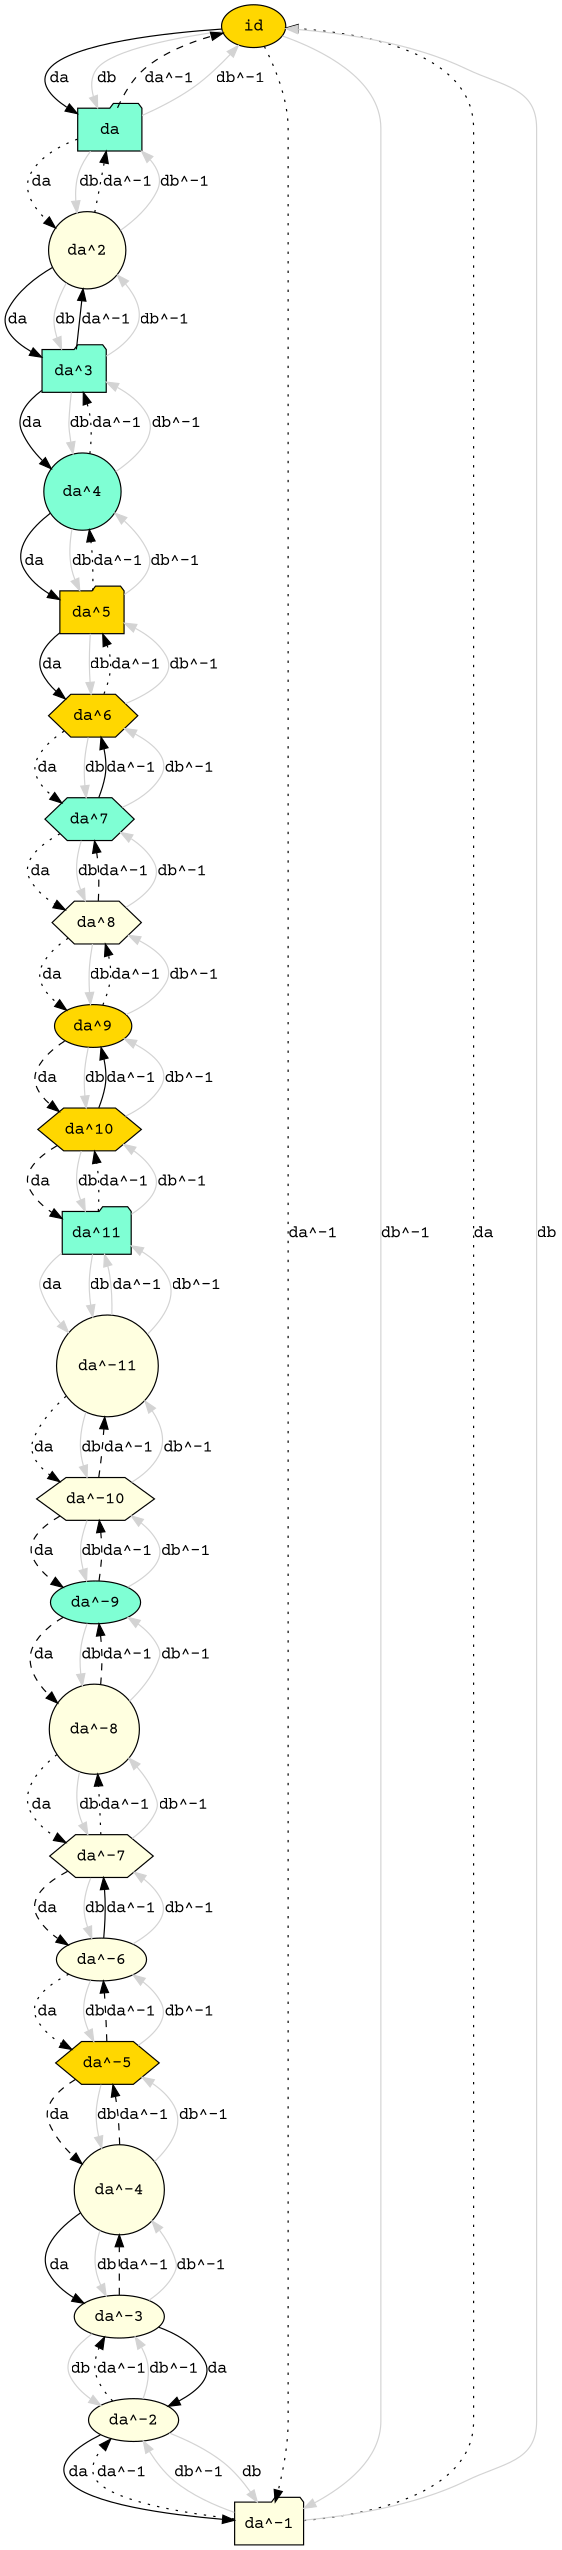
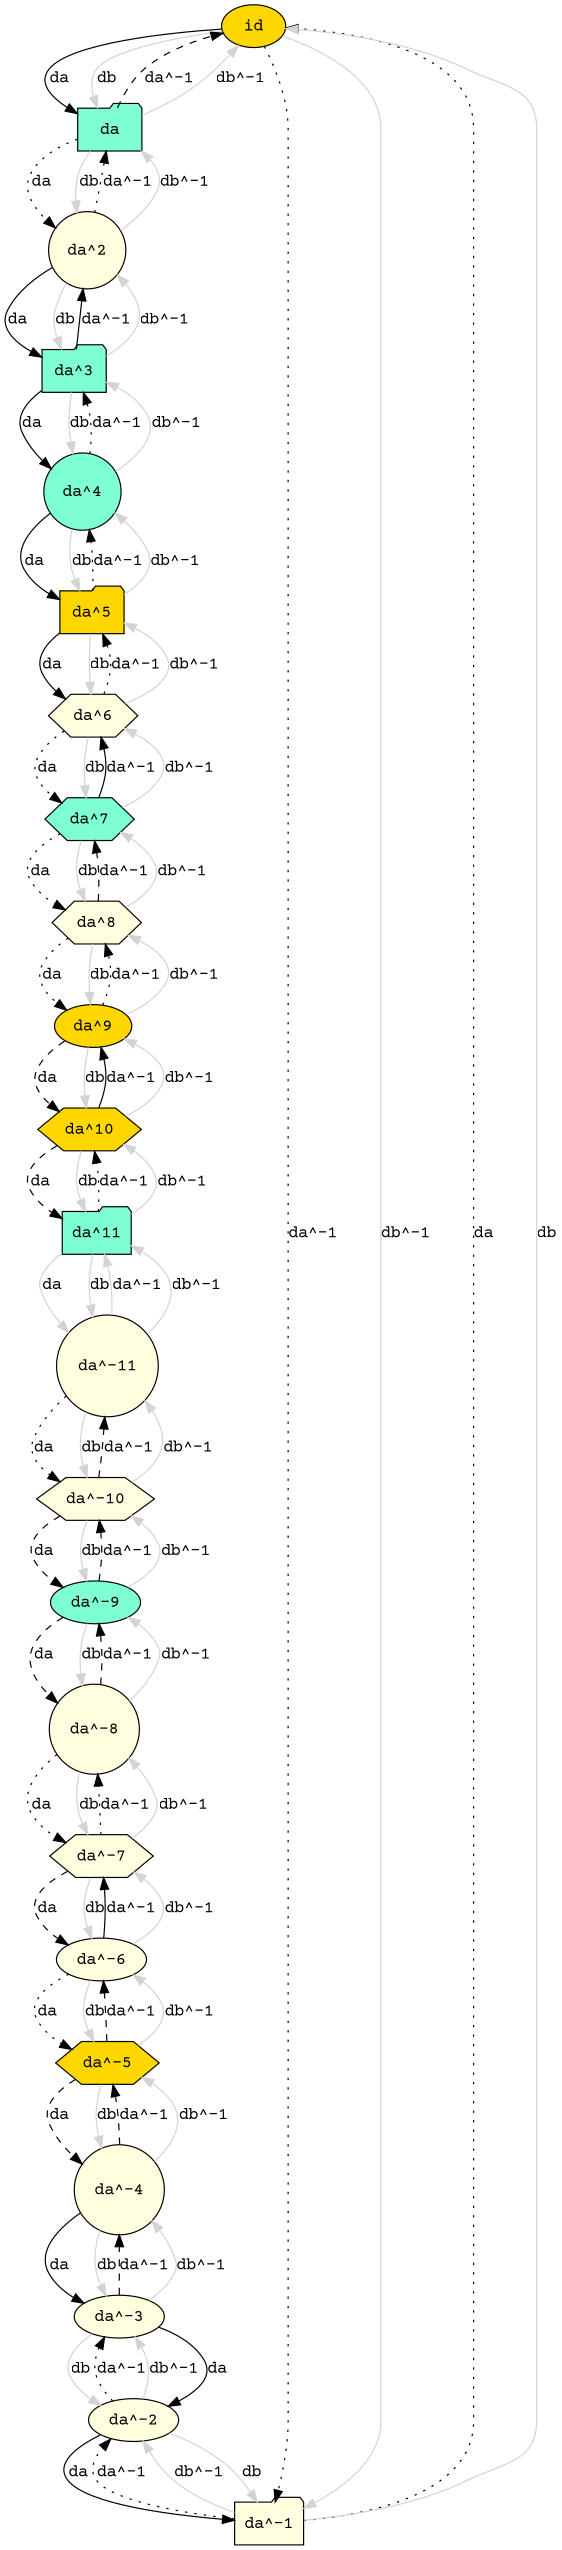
(93, 716) -> (93, 716)
